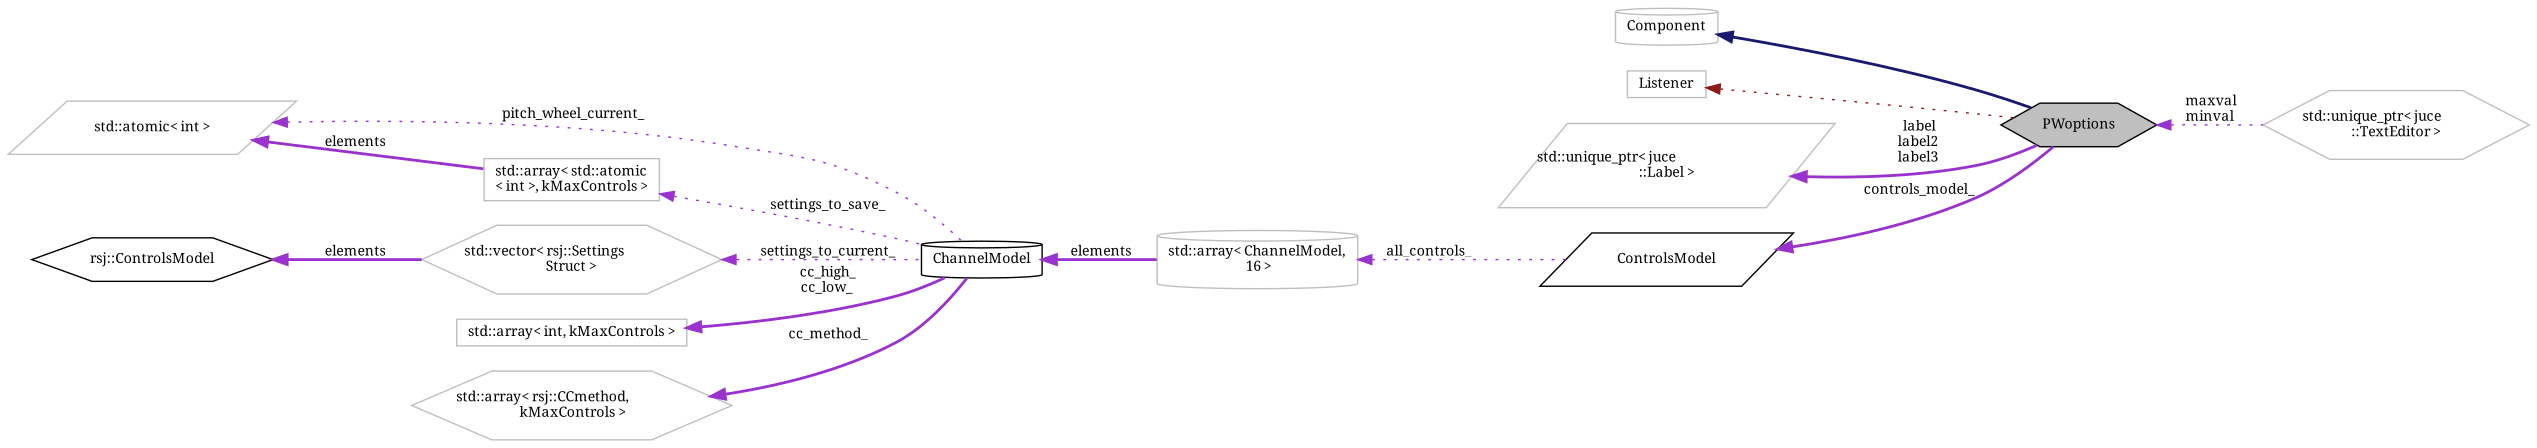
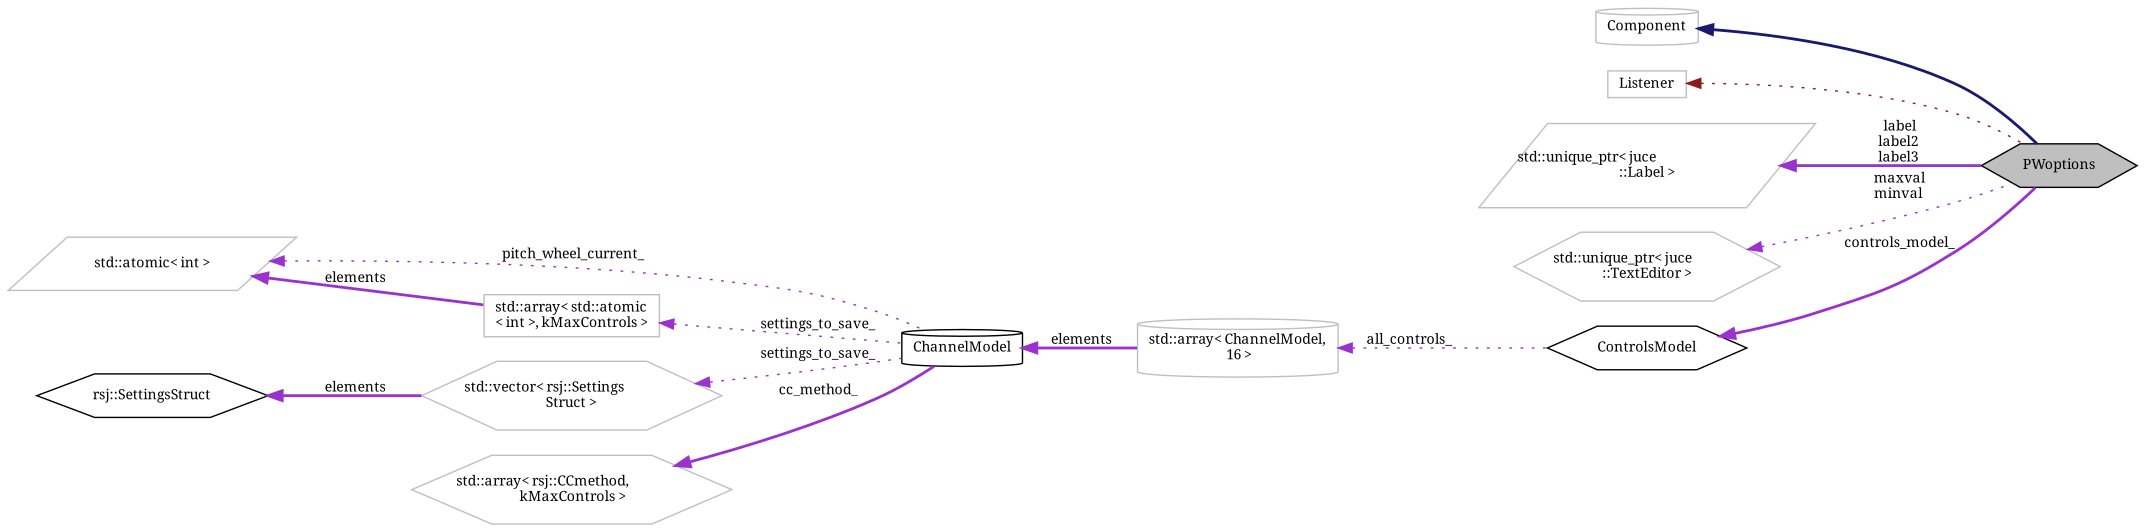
(2217, 125) -> (1888, 220)
(827, 252) -> (817, 354)
(152, 260) -> (152, 396)
(1667, 260) -> (1647, 348)
(572, 333) -> none
